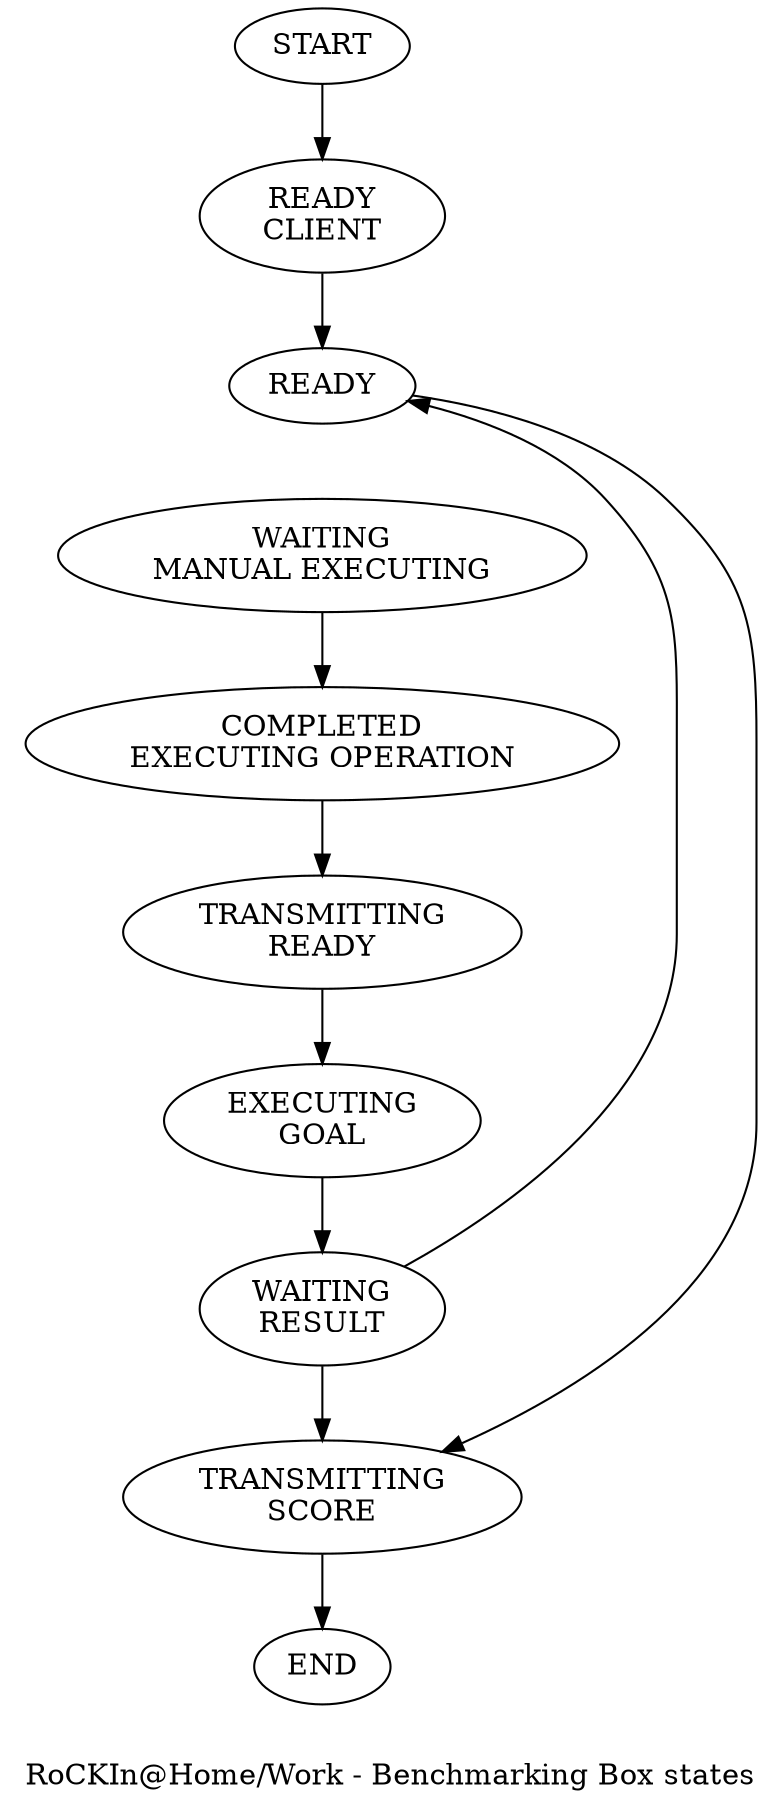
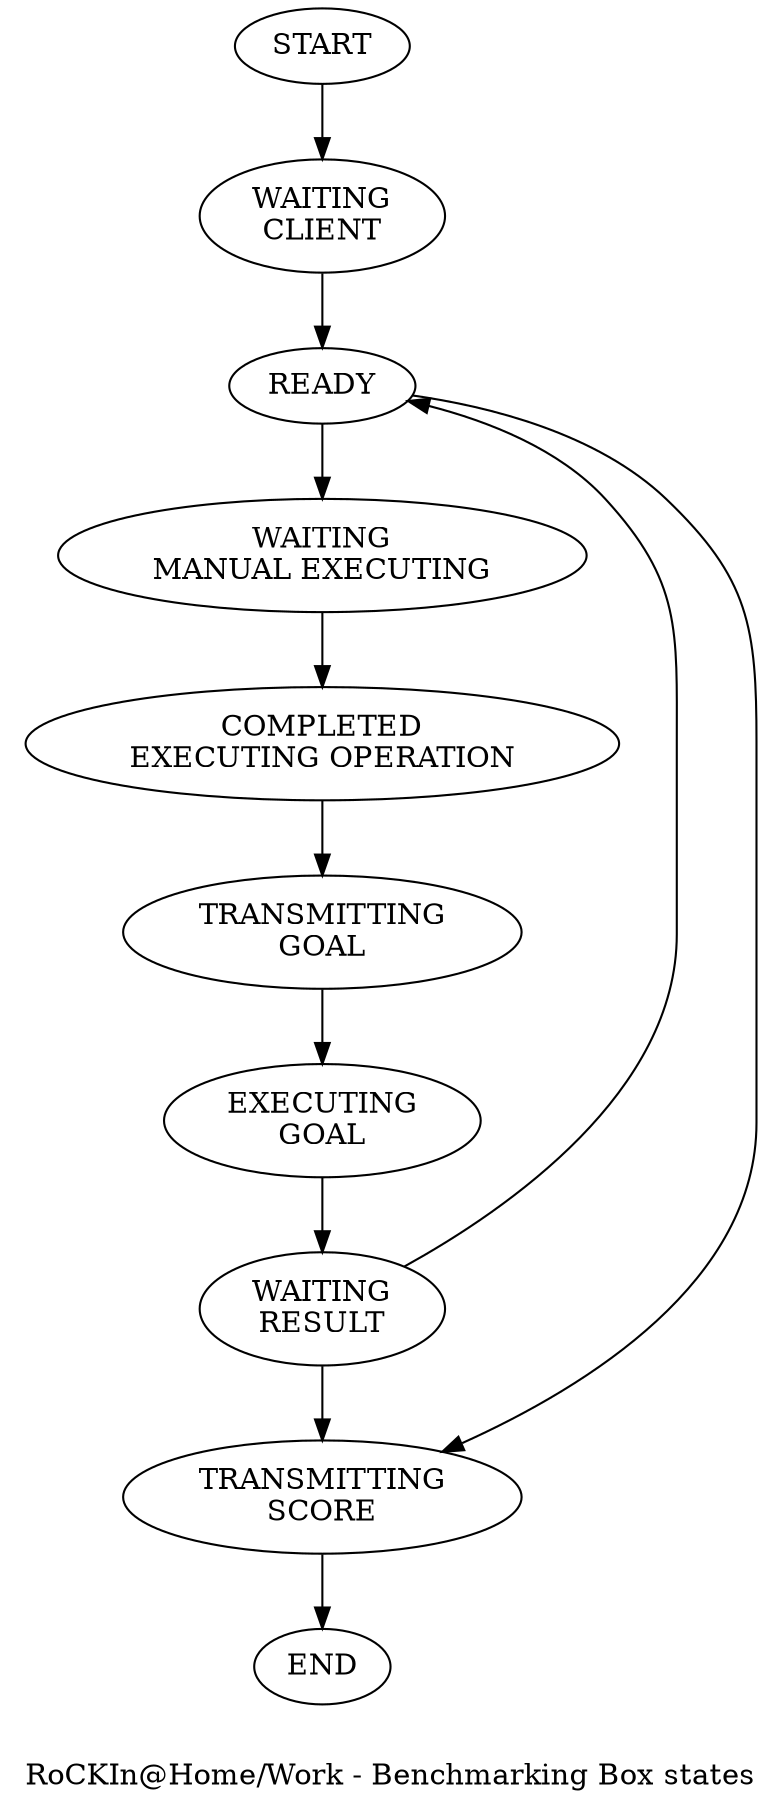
(322, 216) -> (322, 216)
none -> (322, 451)
(322, 932) -> (322, 932)
